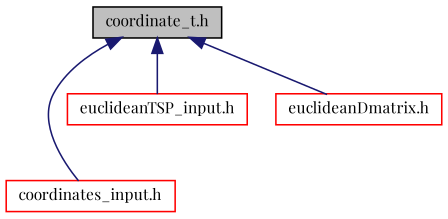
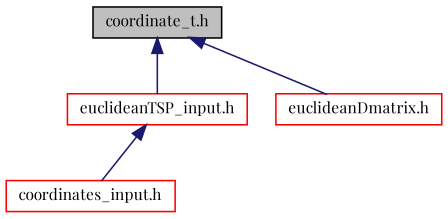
(50, 104) -> (119, 159)
